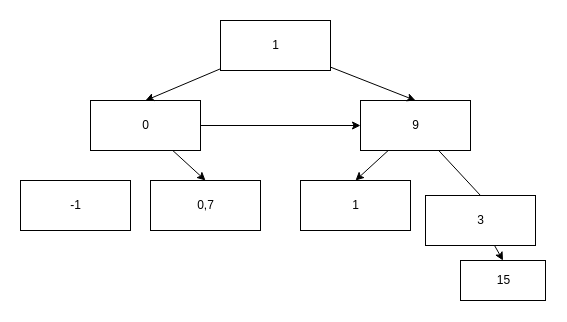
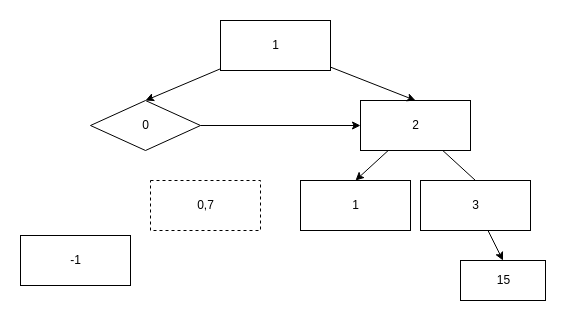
(146, 126) -> (146, 126)
(416, 126) -> (416, 126)
(187, 163) -> none
(76, 206) -> (76, 261)
(206, 206) -> (206, 206)
(481, 221) -> (476, 206)
